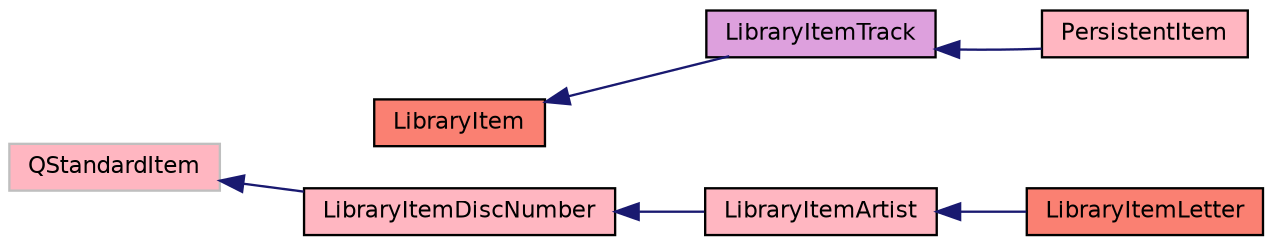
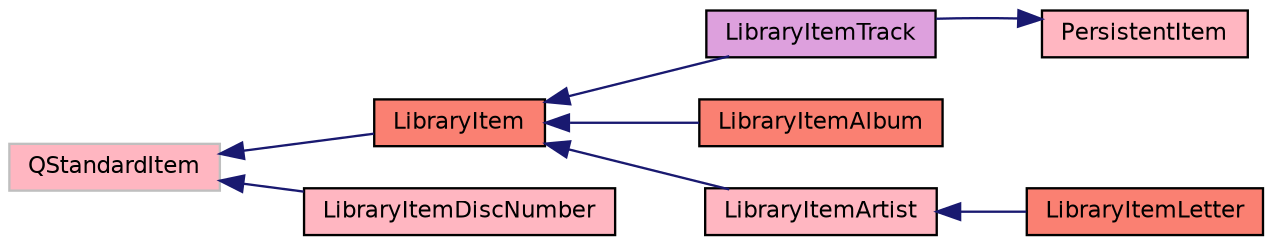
(1001, 50) -> (977, 18)
none -> (821, 123)
none -> (309, 142)
(672, 212) -> (649, 169)
